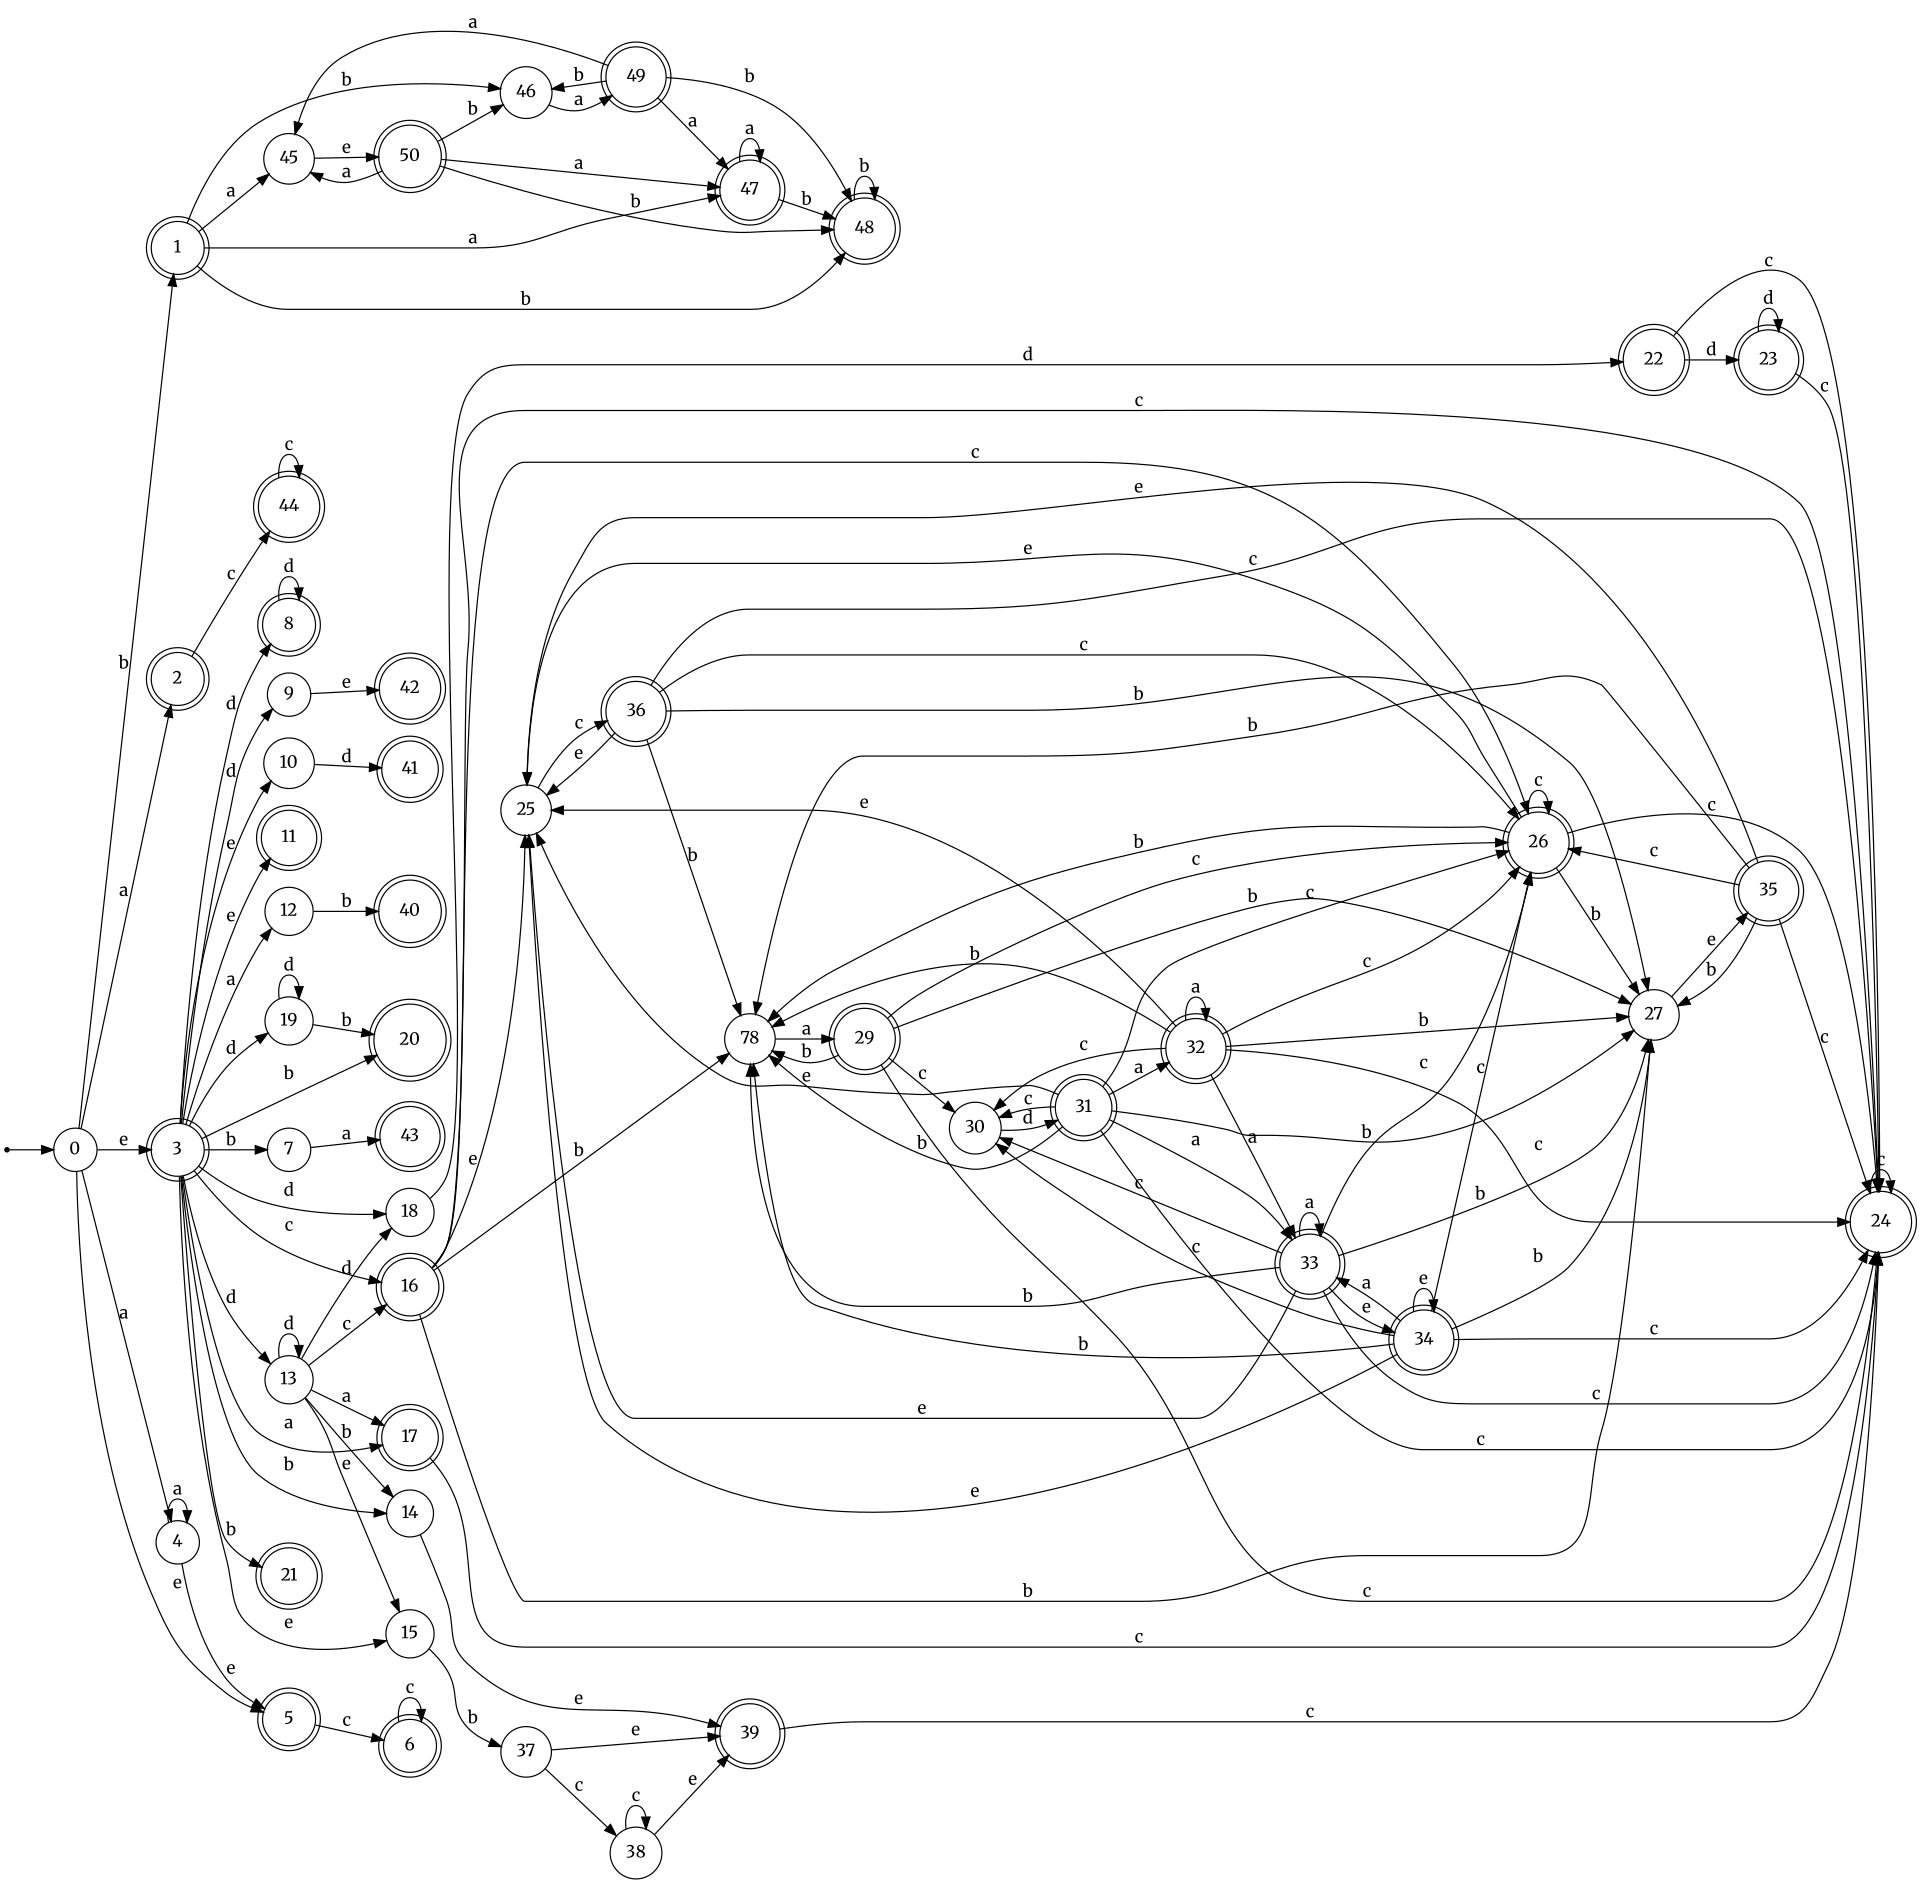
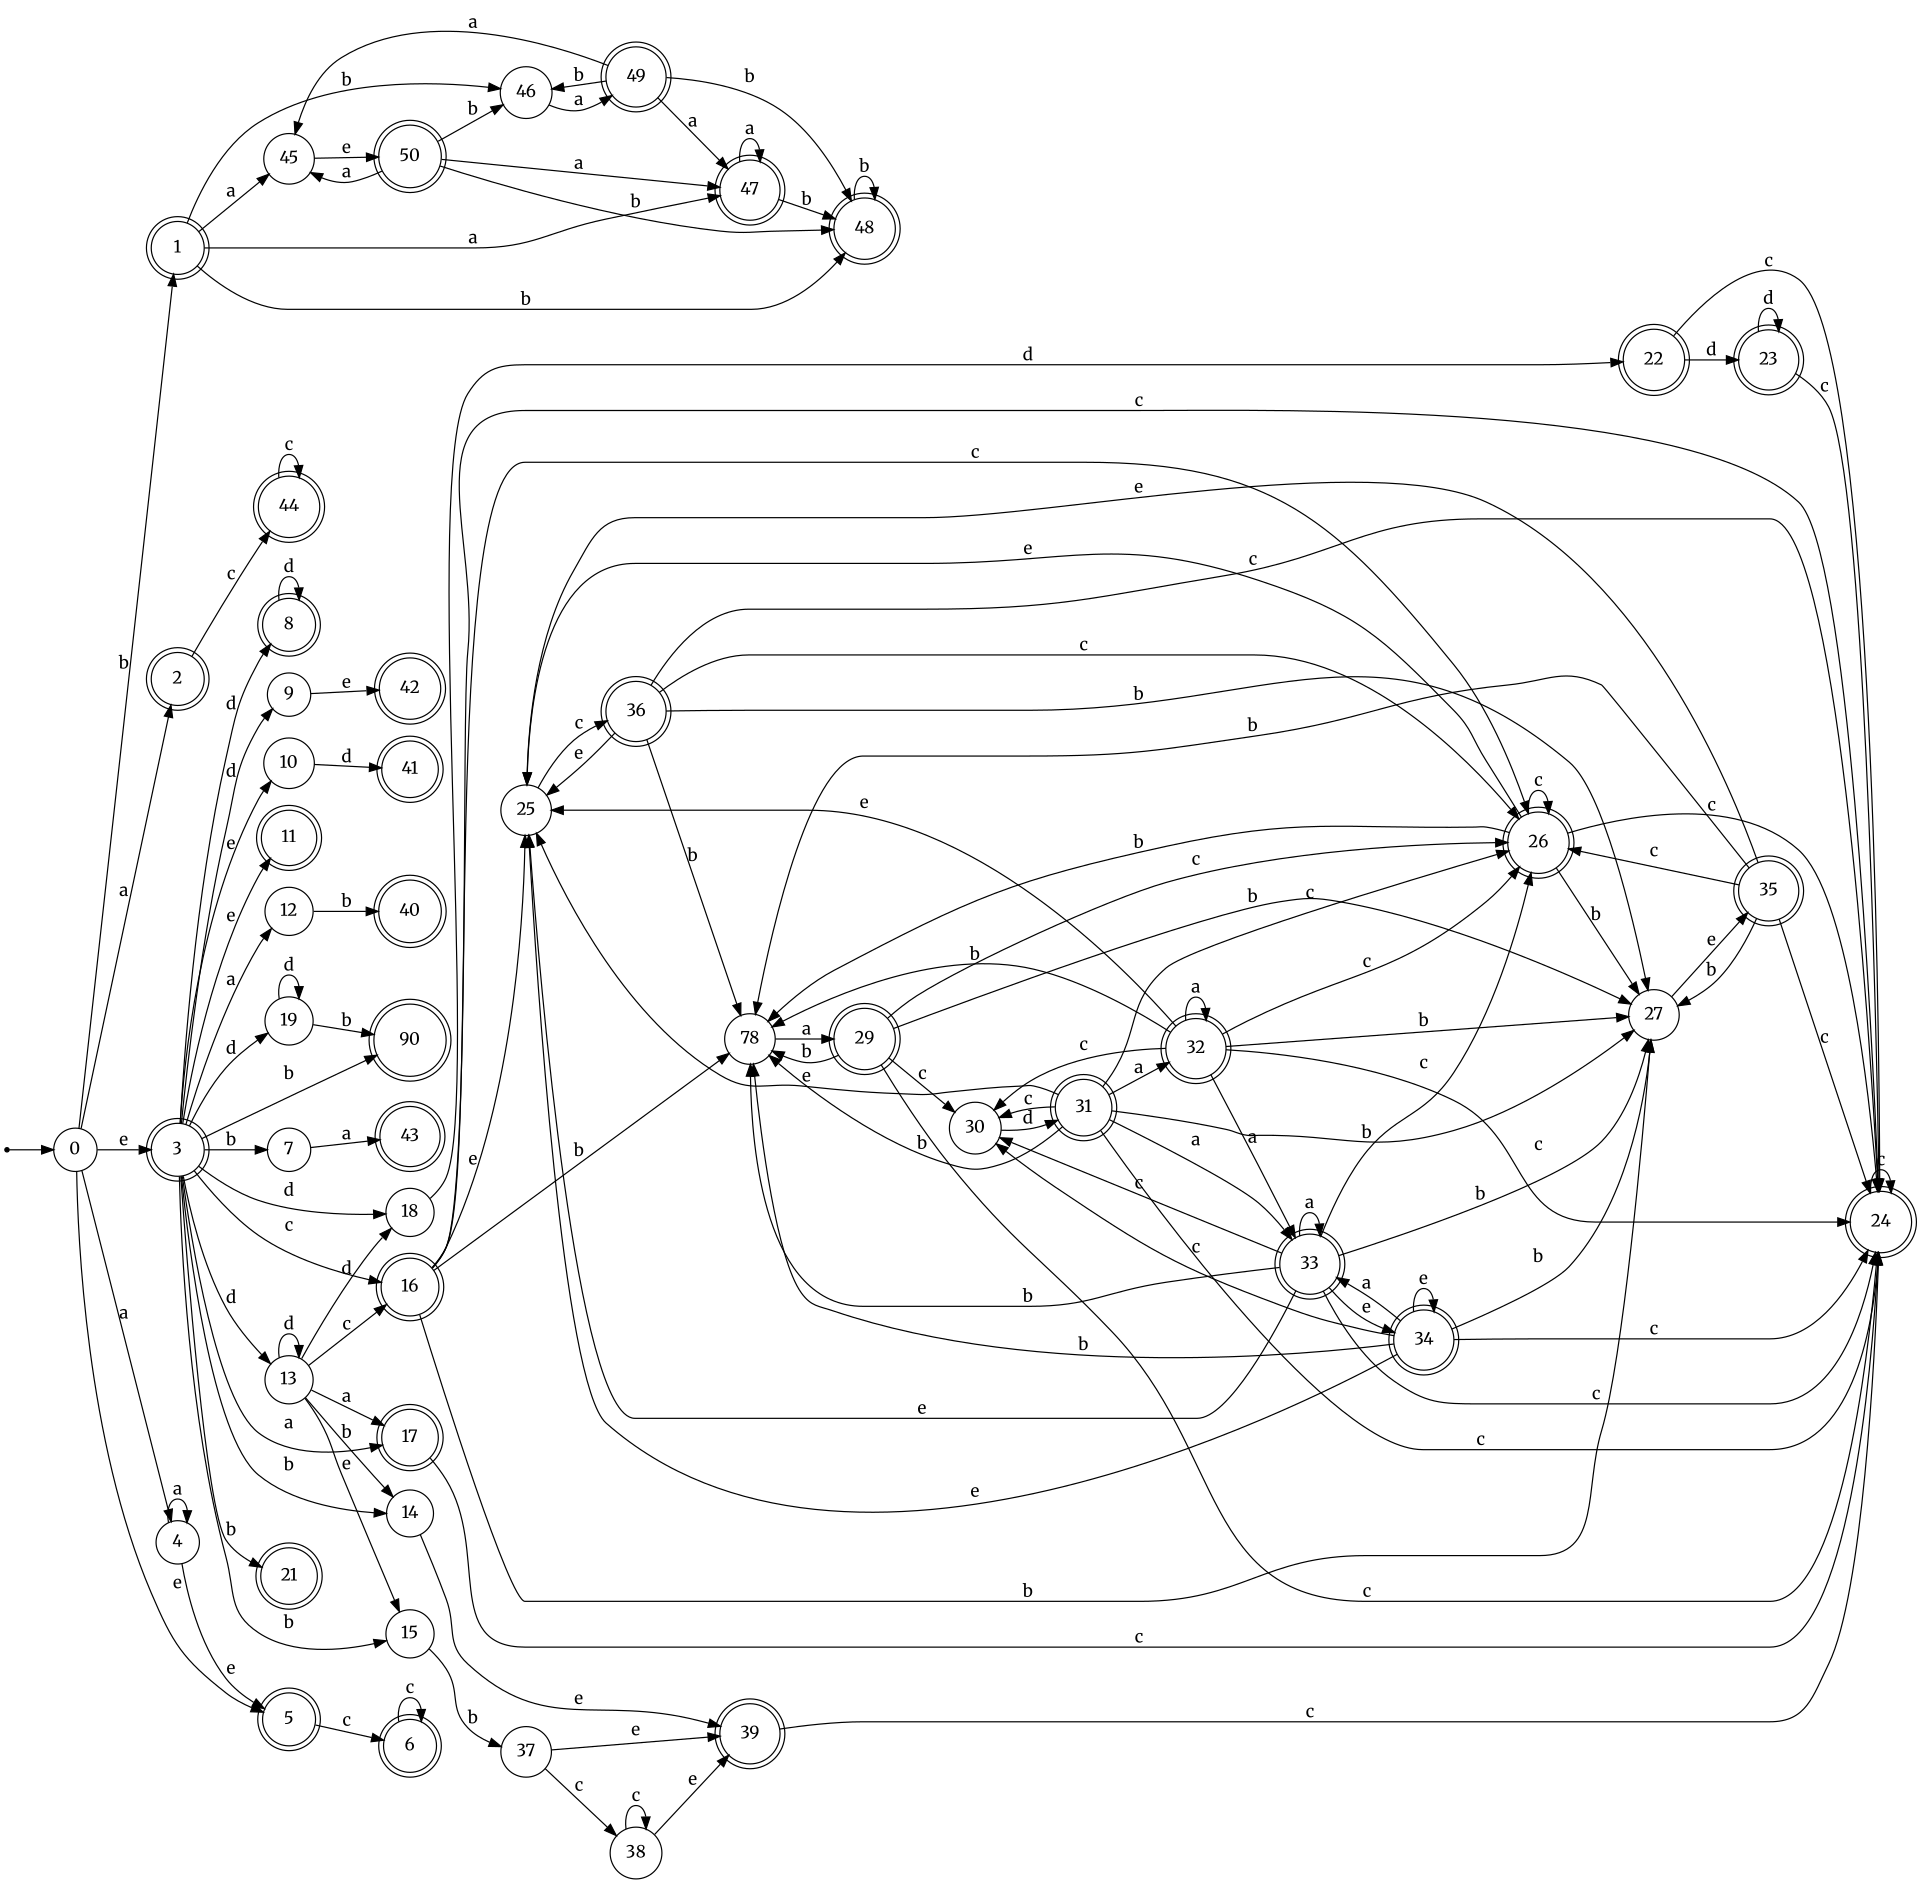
(410, 1040) -> (410, 1040)
(1480, 1098) -> none
(289, 1624) -> (289, 1624)
